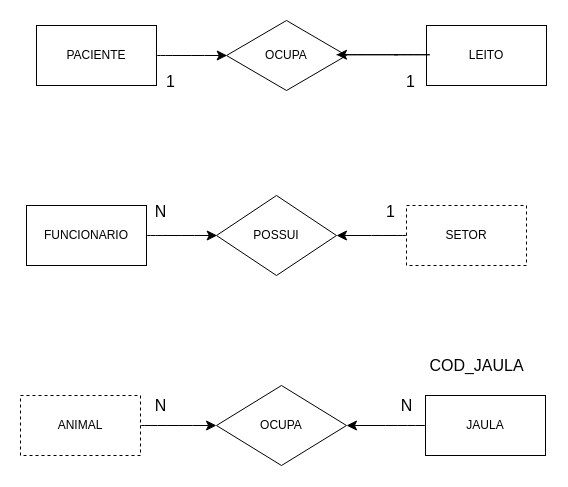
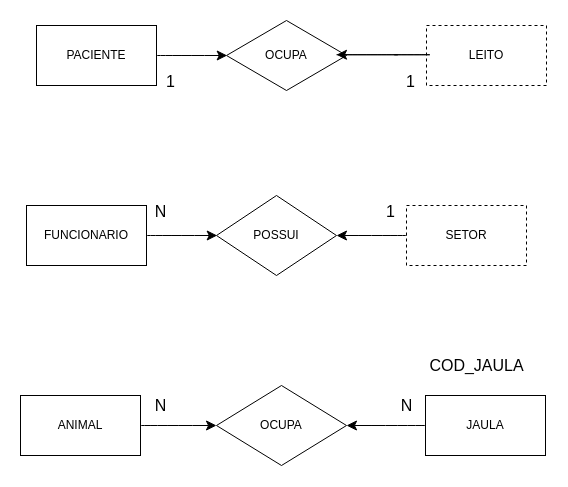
(487, 56) -> (487, 56)
(81, 426) -> (81, 426)
